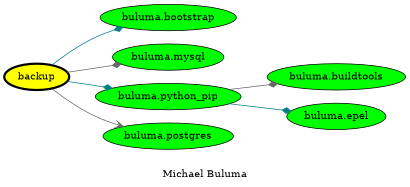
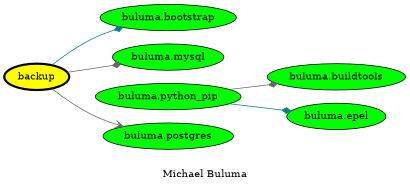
(85, 84) -> none
